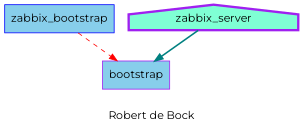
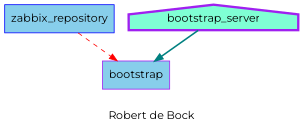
(59, 19) -> (59, 19)
(213, 19) -> (213, 19)
